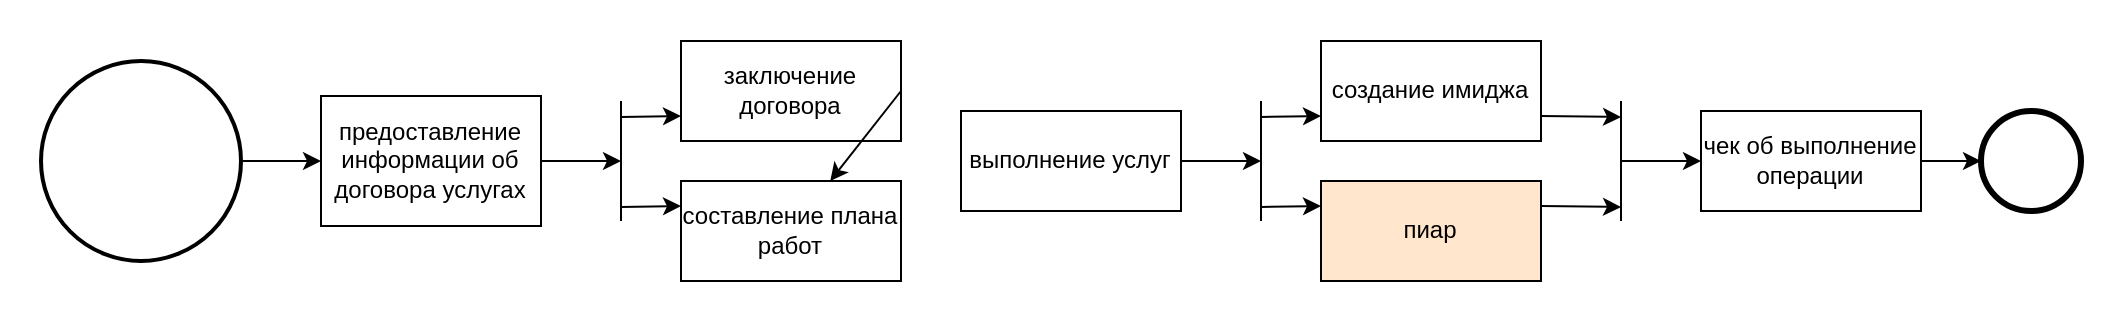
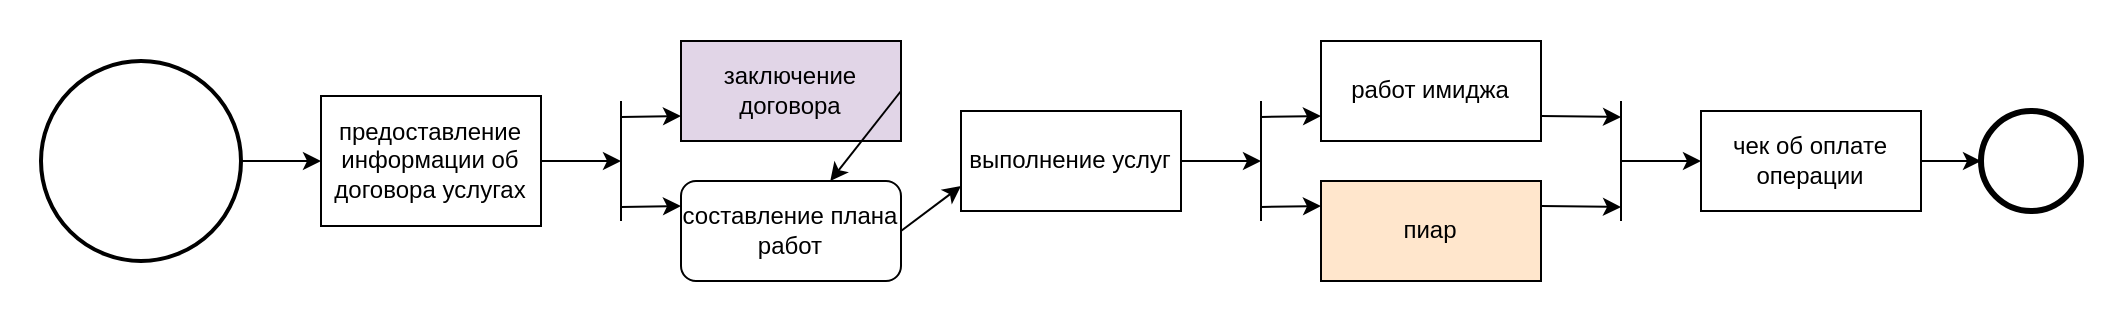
(791, 91) -> (791, 91)
(1431, 91) -> (1431, 91)
(1811, 161) -> (1811, 161)
none -> (926, 212)
(791, 231) -> (791, 231)
